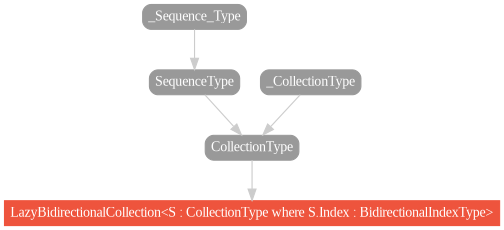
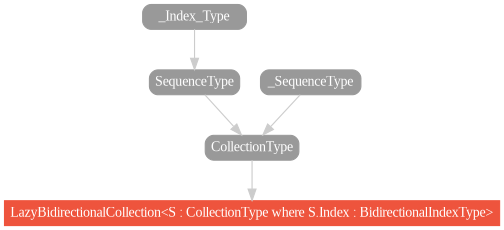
(195, 17) -> (195, 17)
(311, 82) -> (311, 82)
